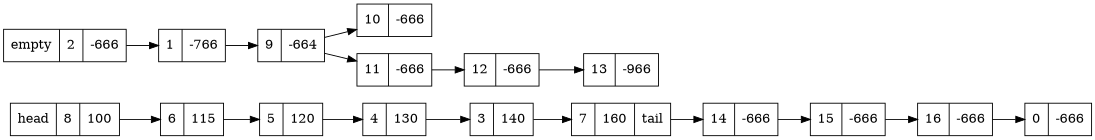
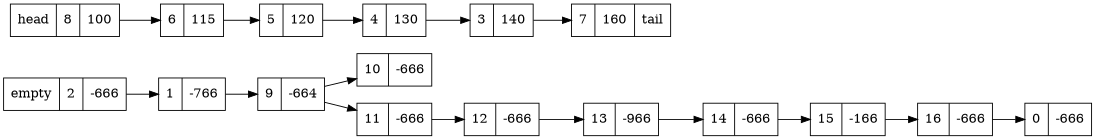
(682, 119) -> (676, 119)
(864, 119) -> (864, 119)
